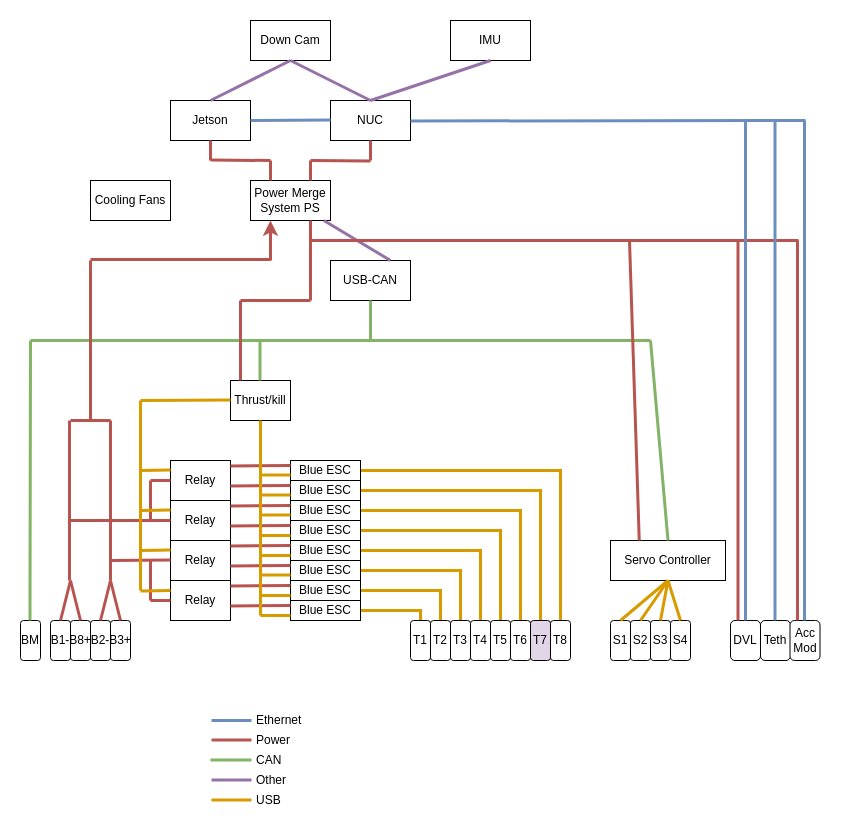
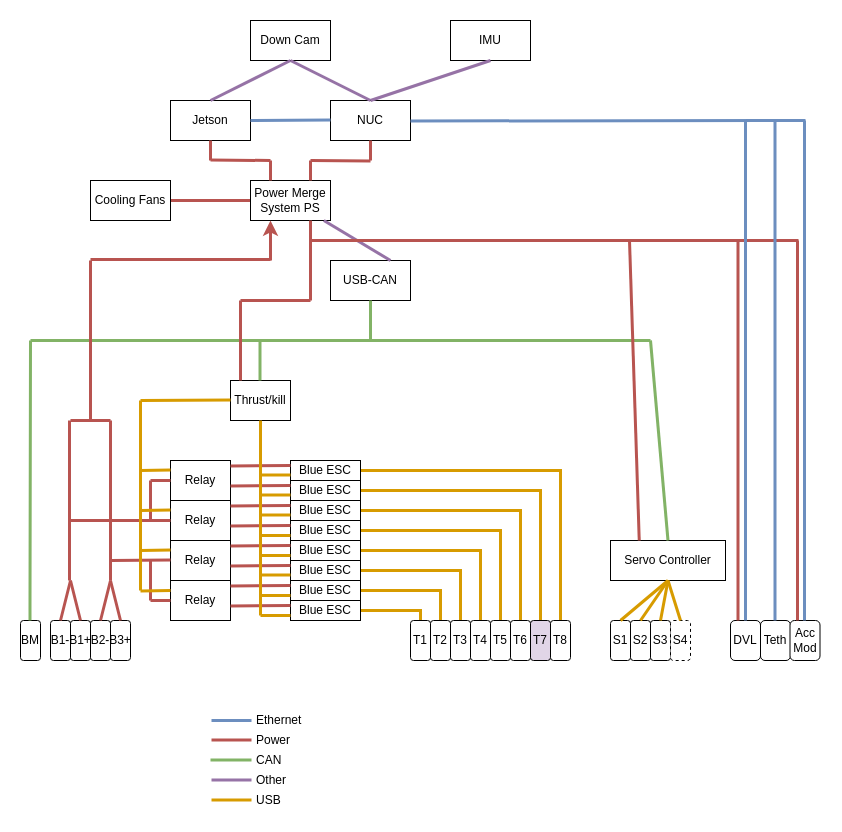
none -> (211, 201)
(81, 641) -> (81, 641)
(681, 641) -> (681, 641)
